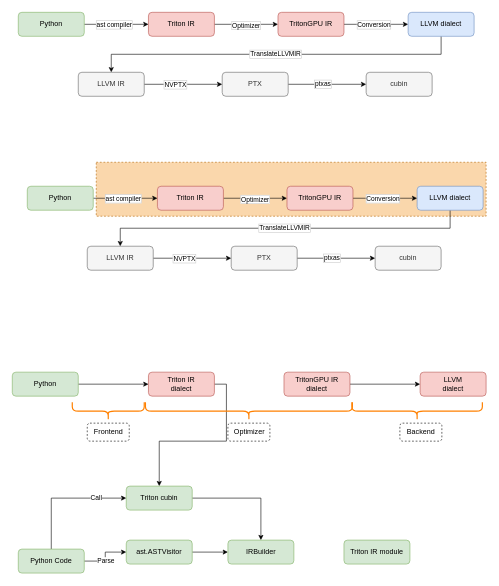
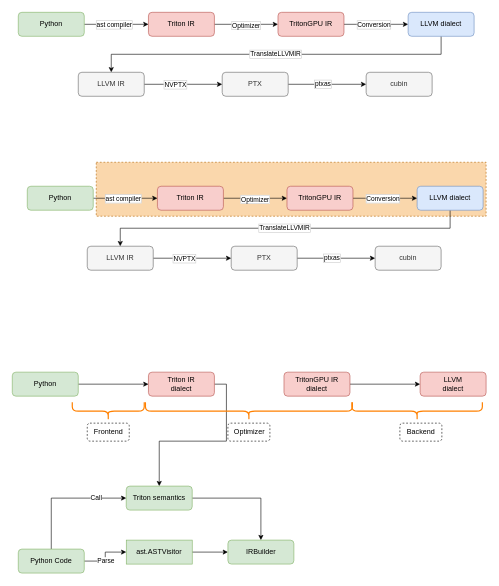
(159, 498) -> (159, 498)
(159, 552) -> (159, 552)
(377, 552) -> none
